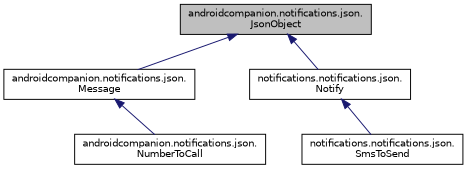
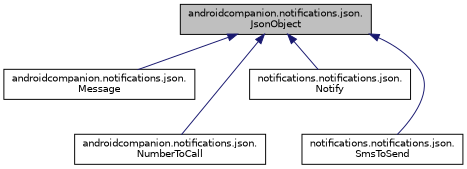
(138, 120) -> (220, 88)
(359, 121) -> (424, 80)
